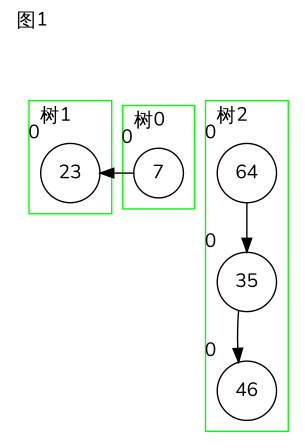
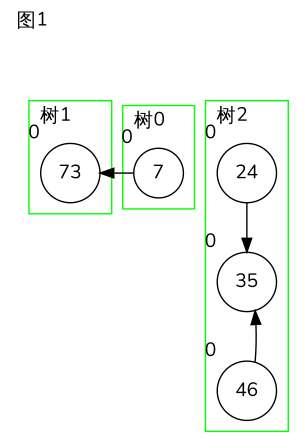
(70, 173) -> (70, 173)
(247, 173) -> (247, 173)
(238, 329) -> (256, 343)
